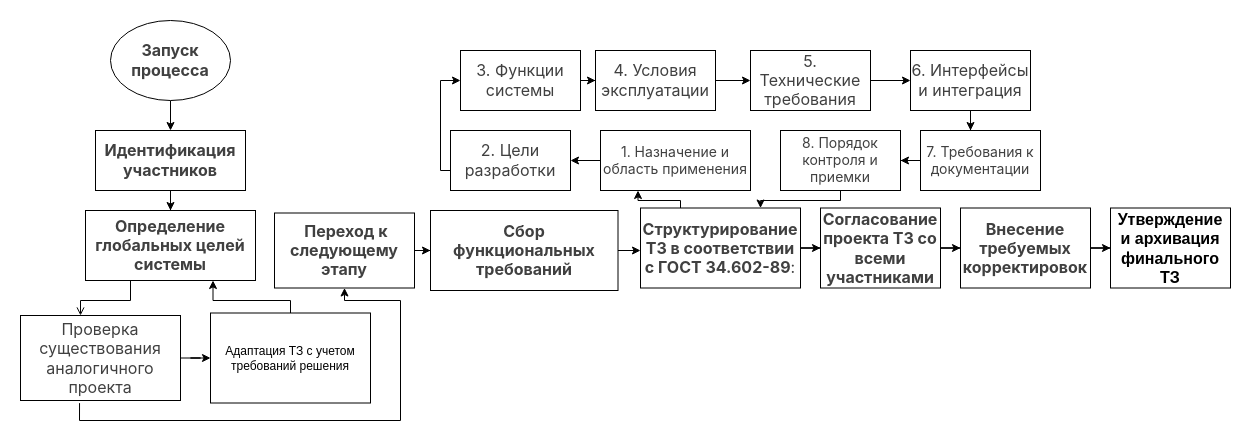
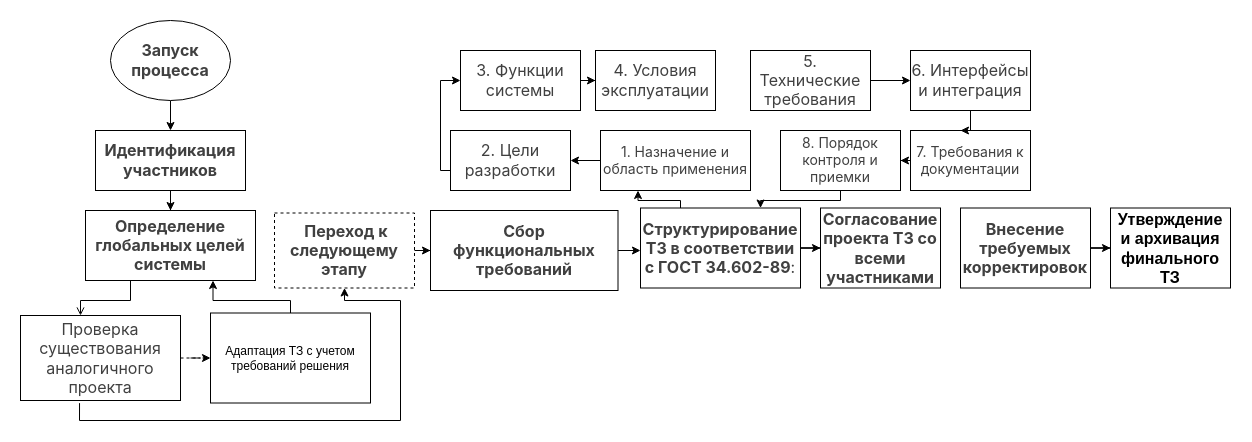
(735, 81) -> none
(981, 161) -> (971, 161)
(955, 248) -> none
(345, 251) -> (345, 251)
(200, 358) -> (200, 358)
